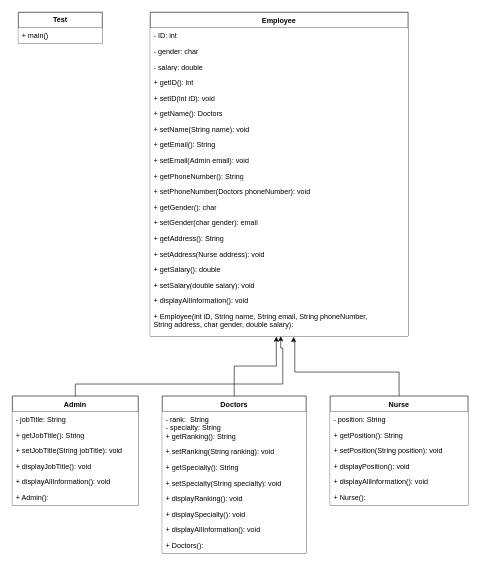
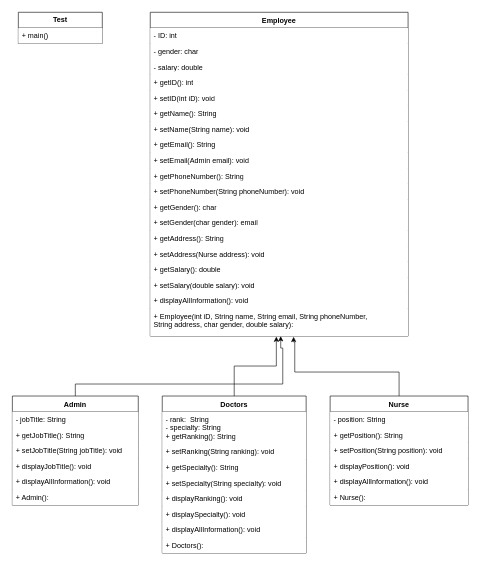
(191, 114) -> (188, 114)
(236, 192) -> (233, 192)
